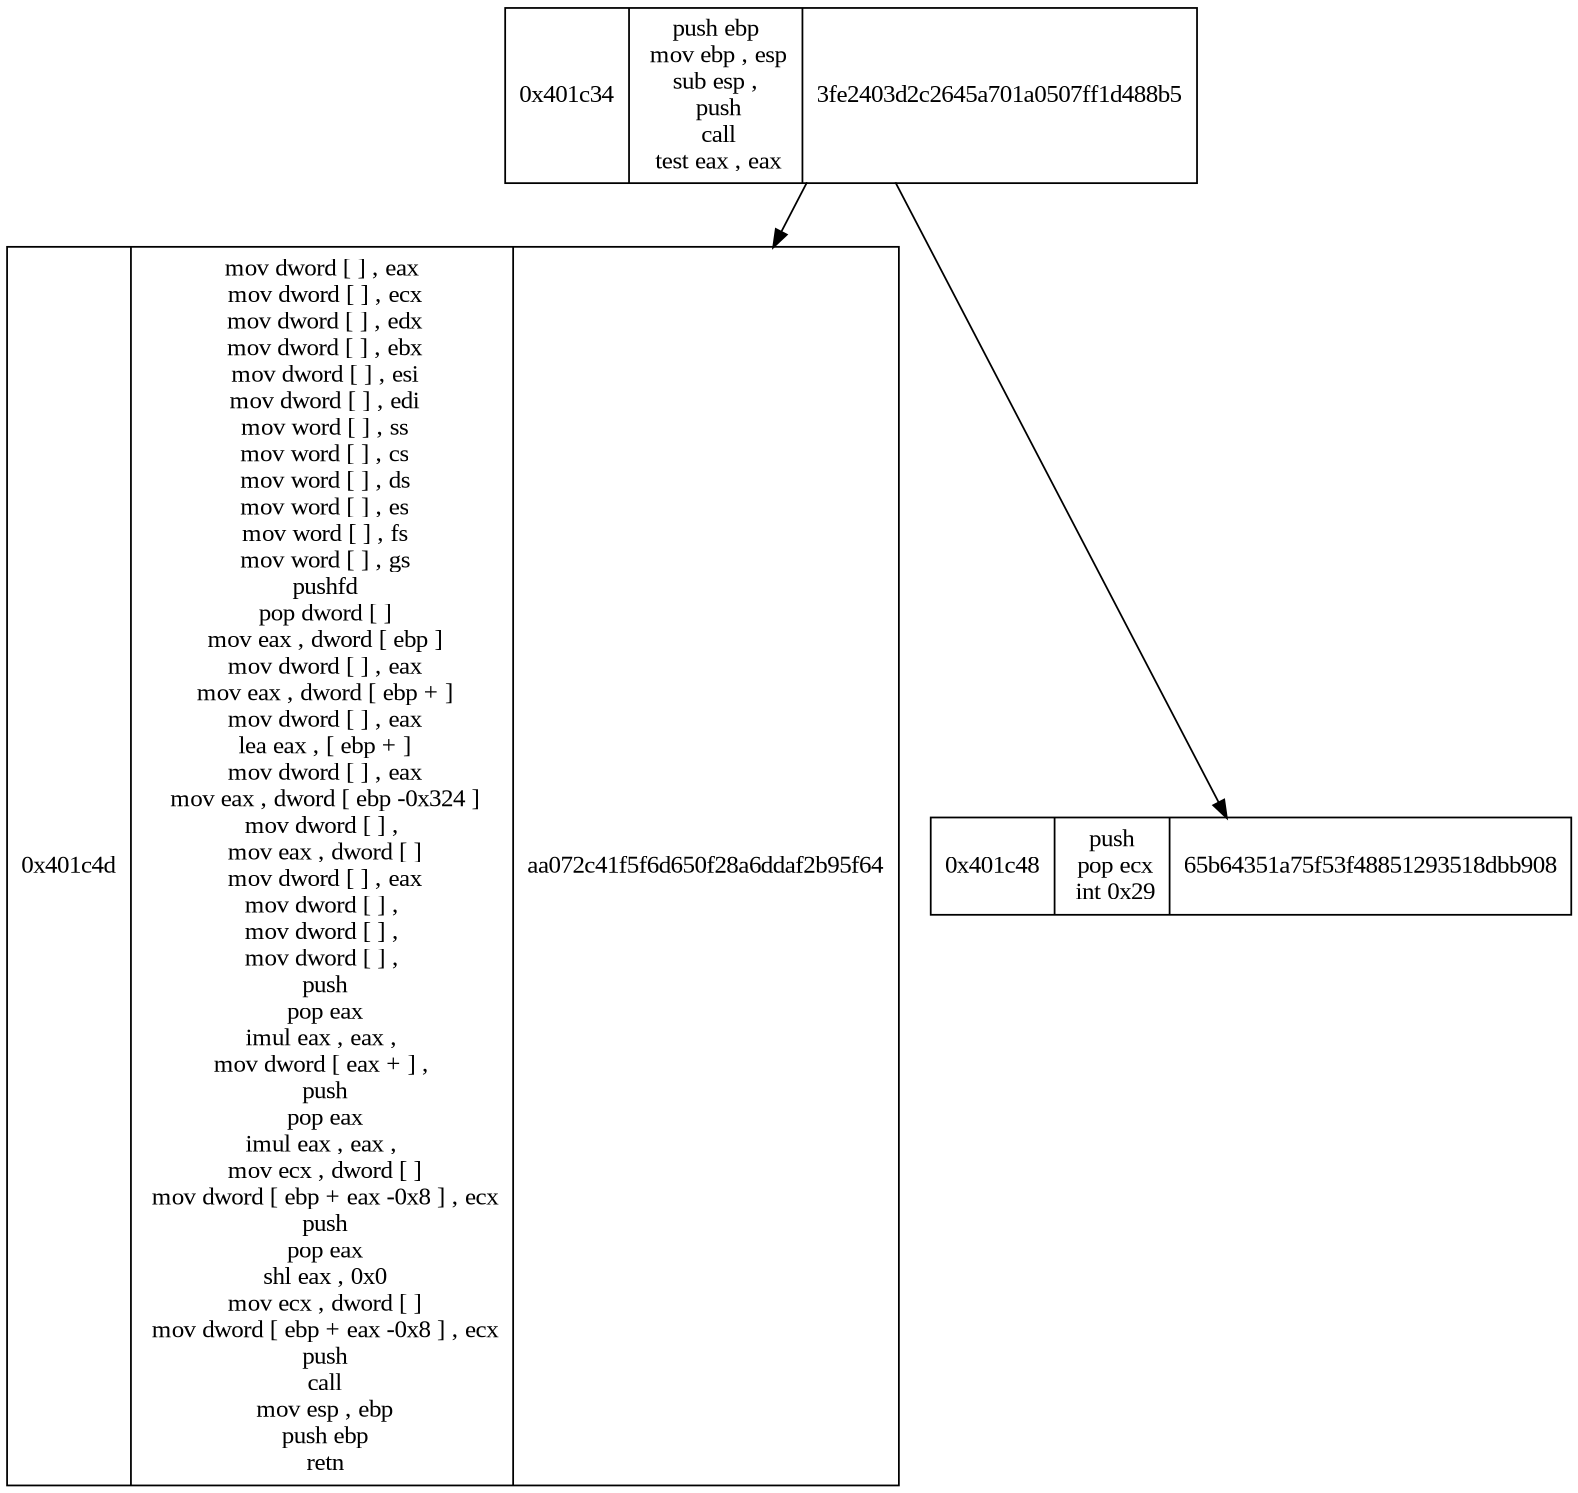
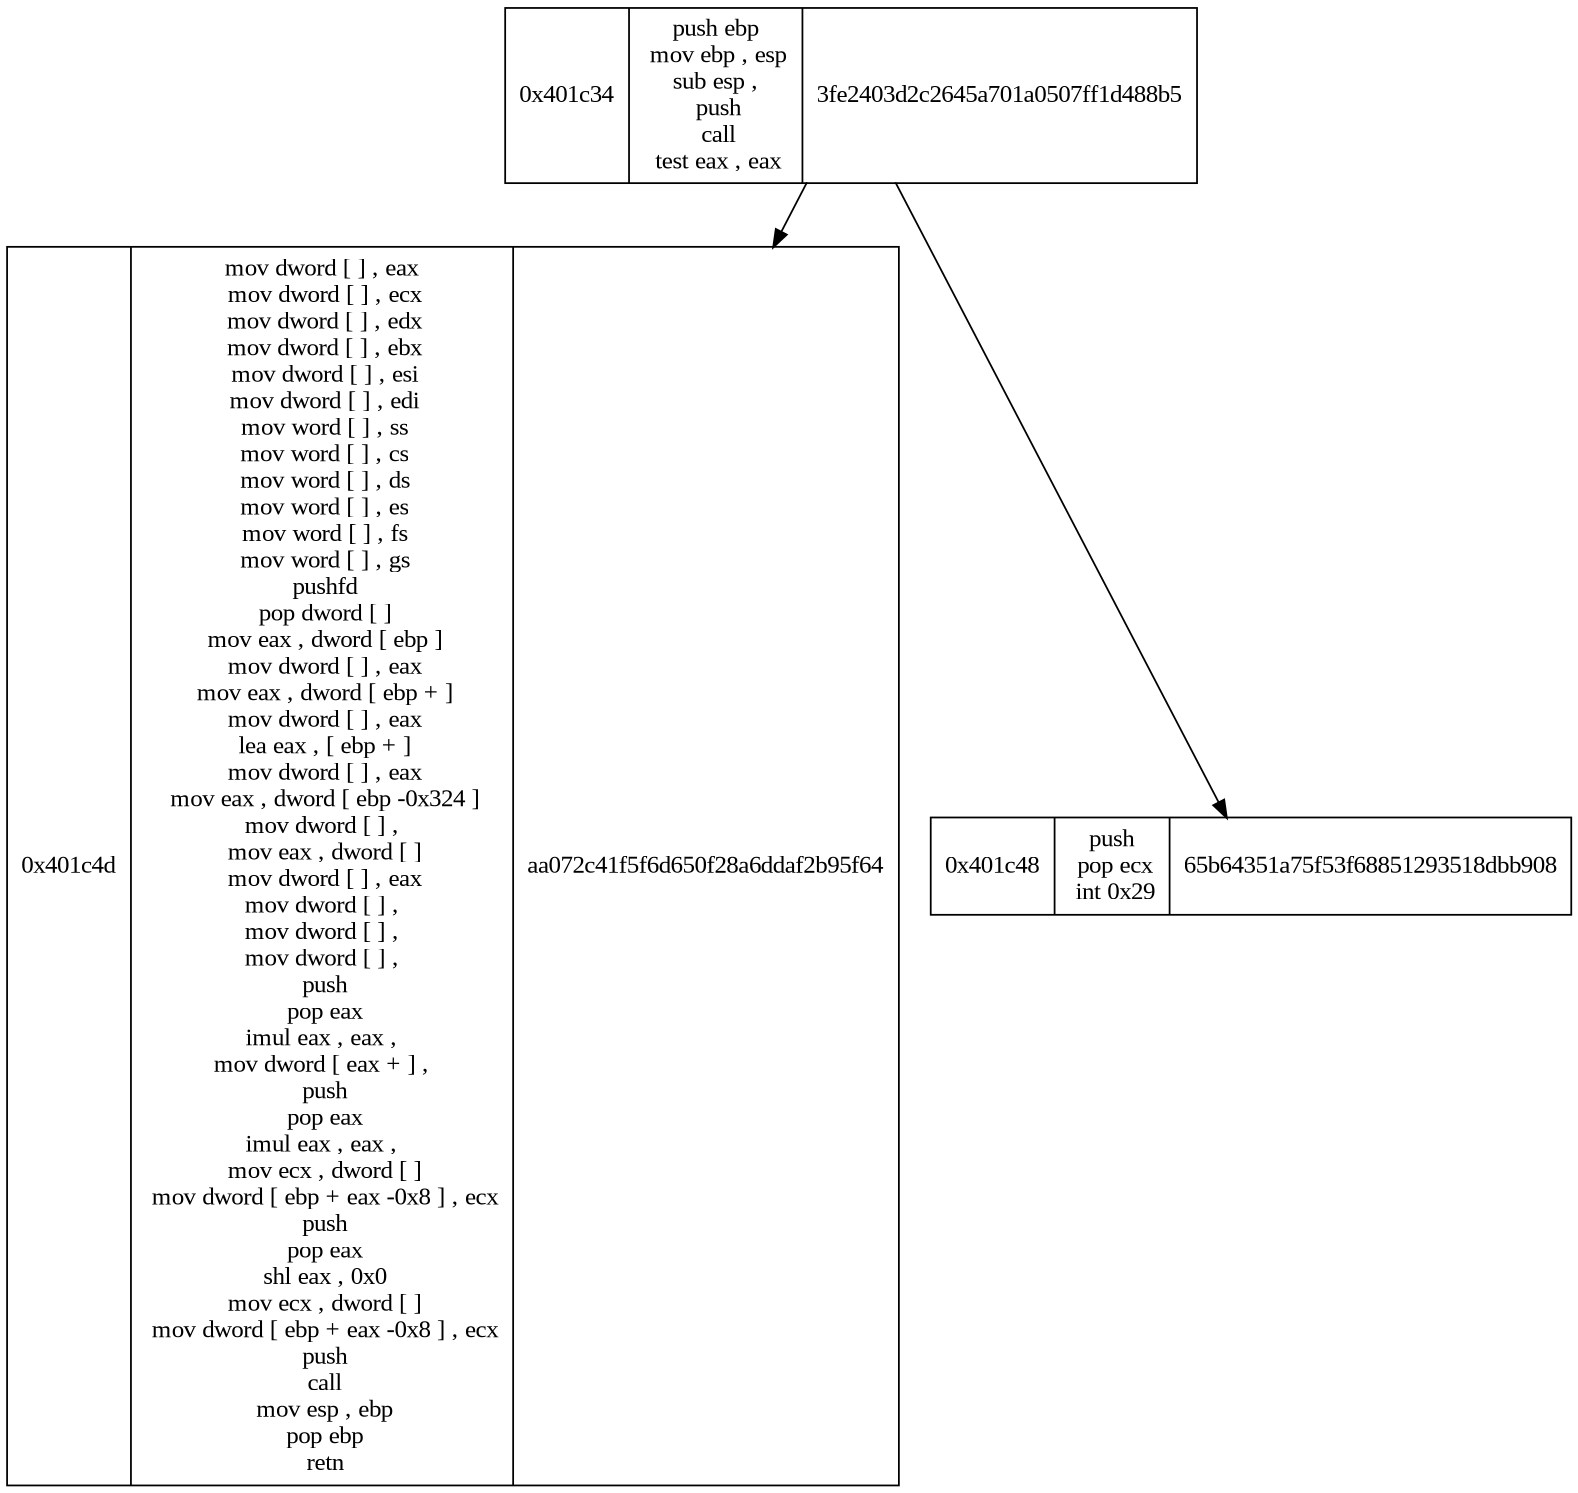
(1370, 865) -> (1370, 865)
(322, 1436) -> (322, 1436)
